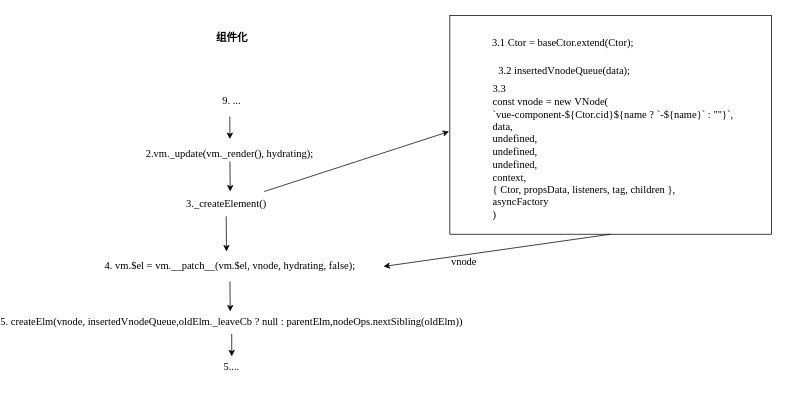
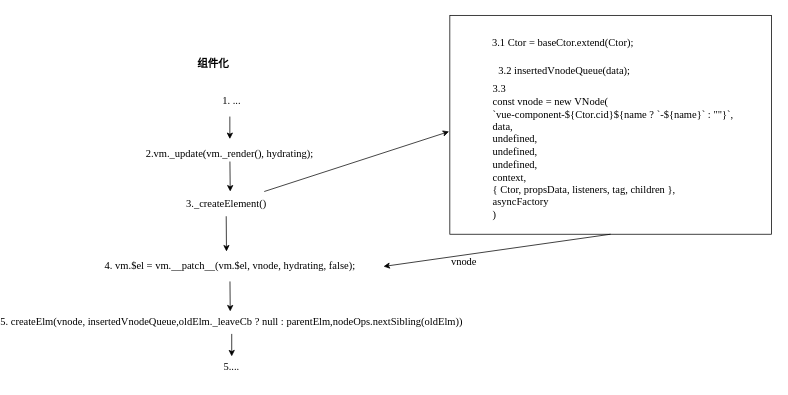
(231, 39) -> (213, 65)
(231, 102) -> (231, 102)
